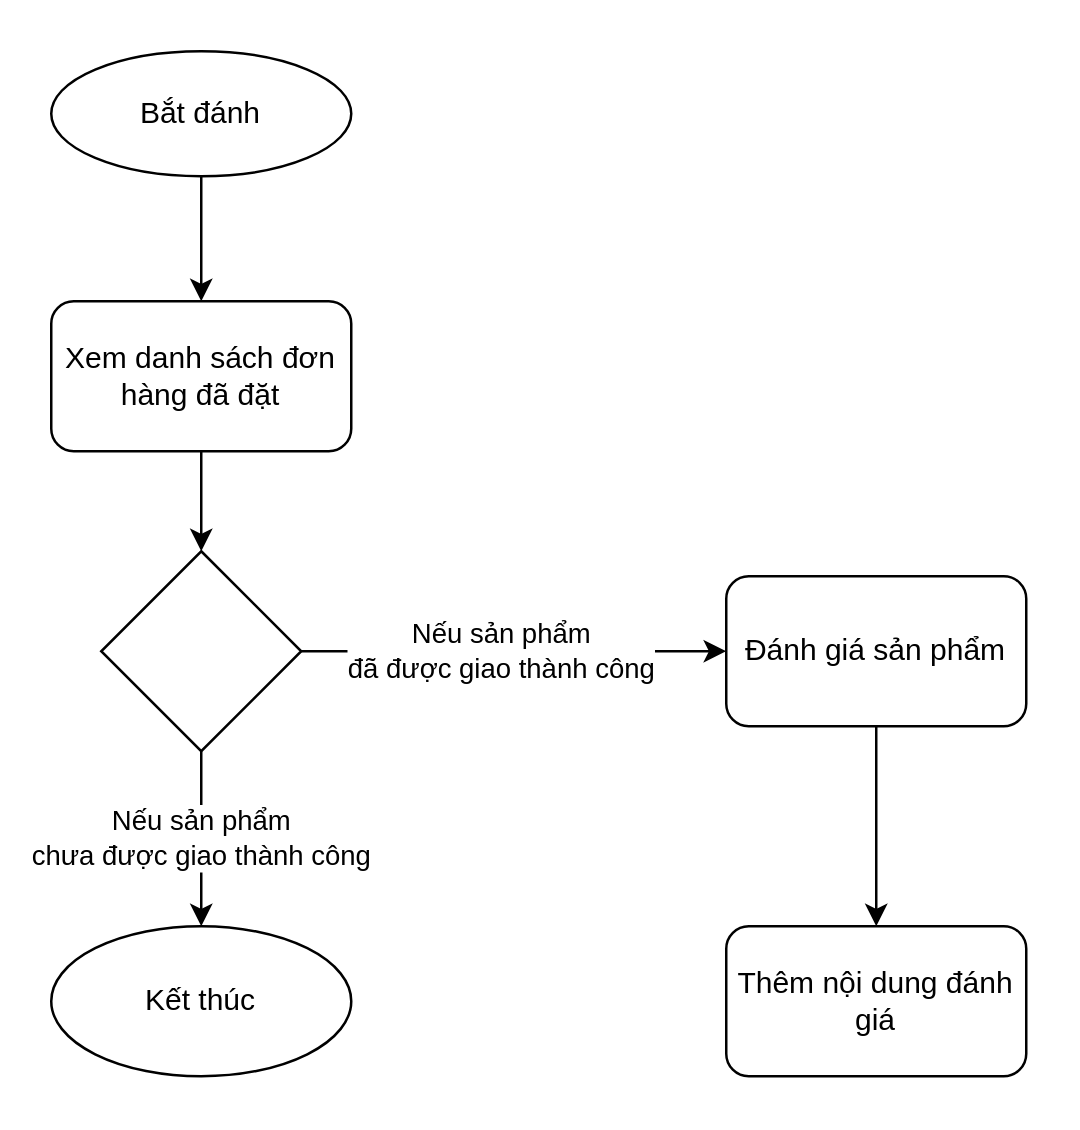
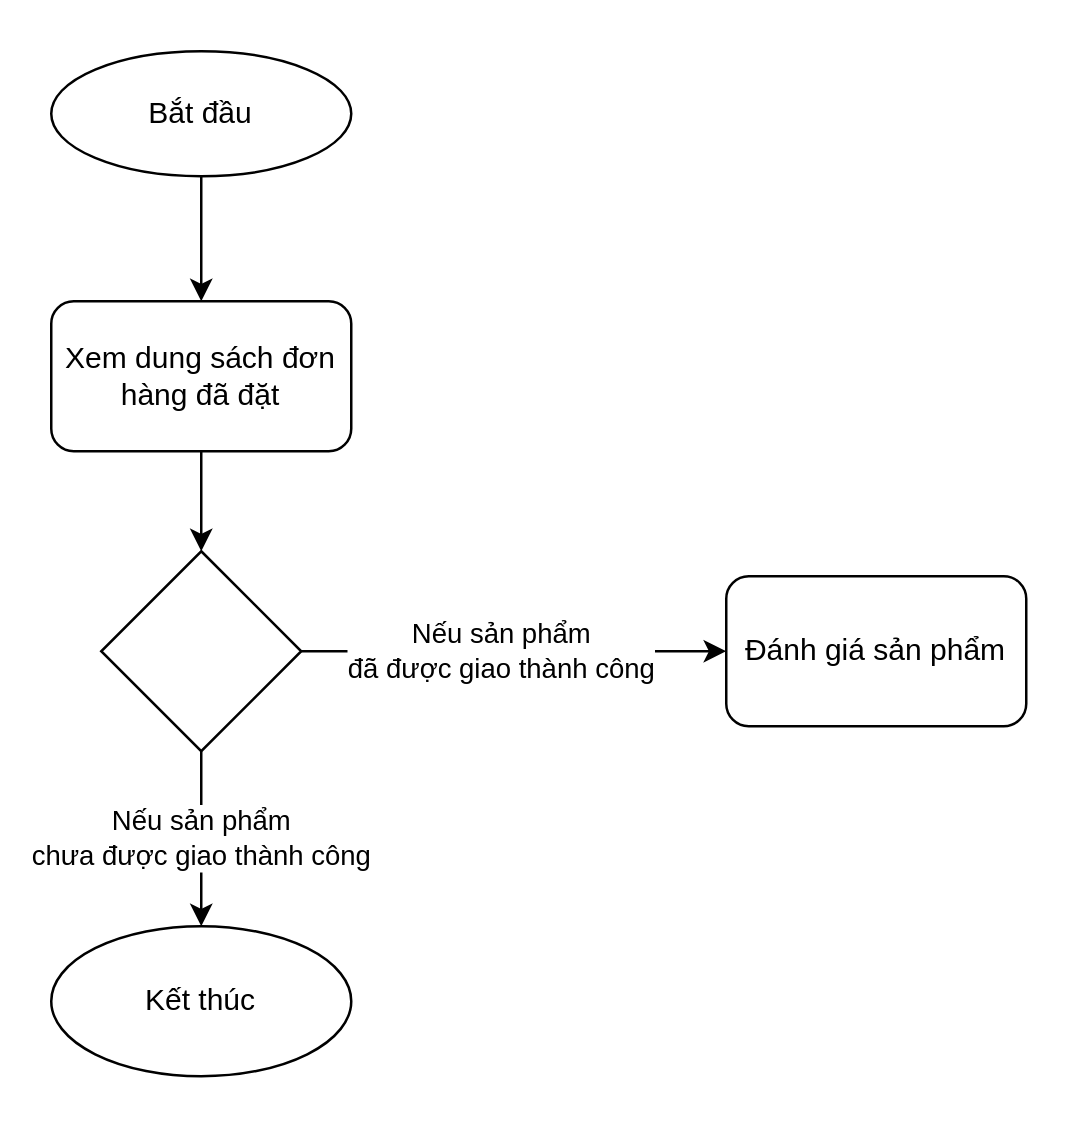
(201, 114) -> (201, 114)
(201, 376) -> (201, 376)
(876, 818) -> none
(876, 1001) -> none
